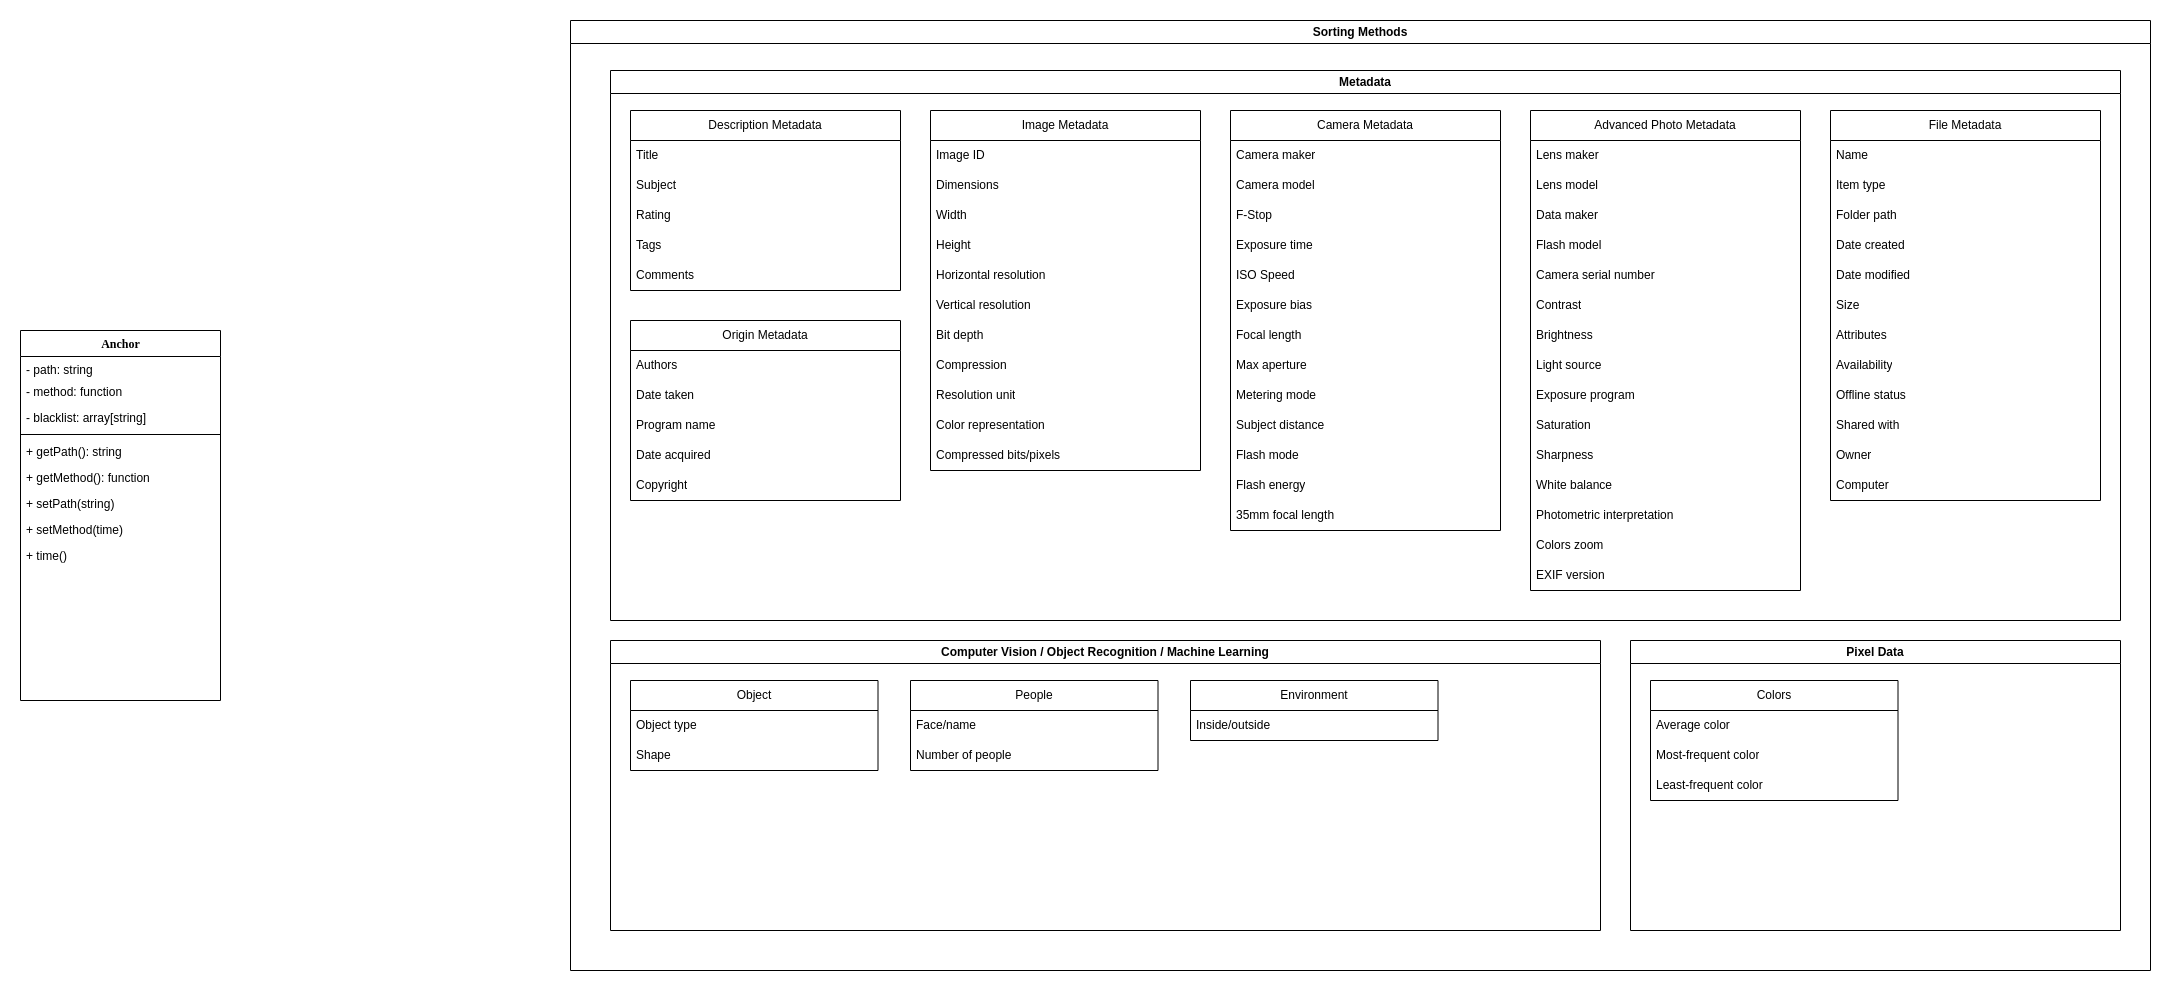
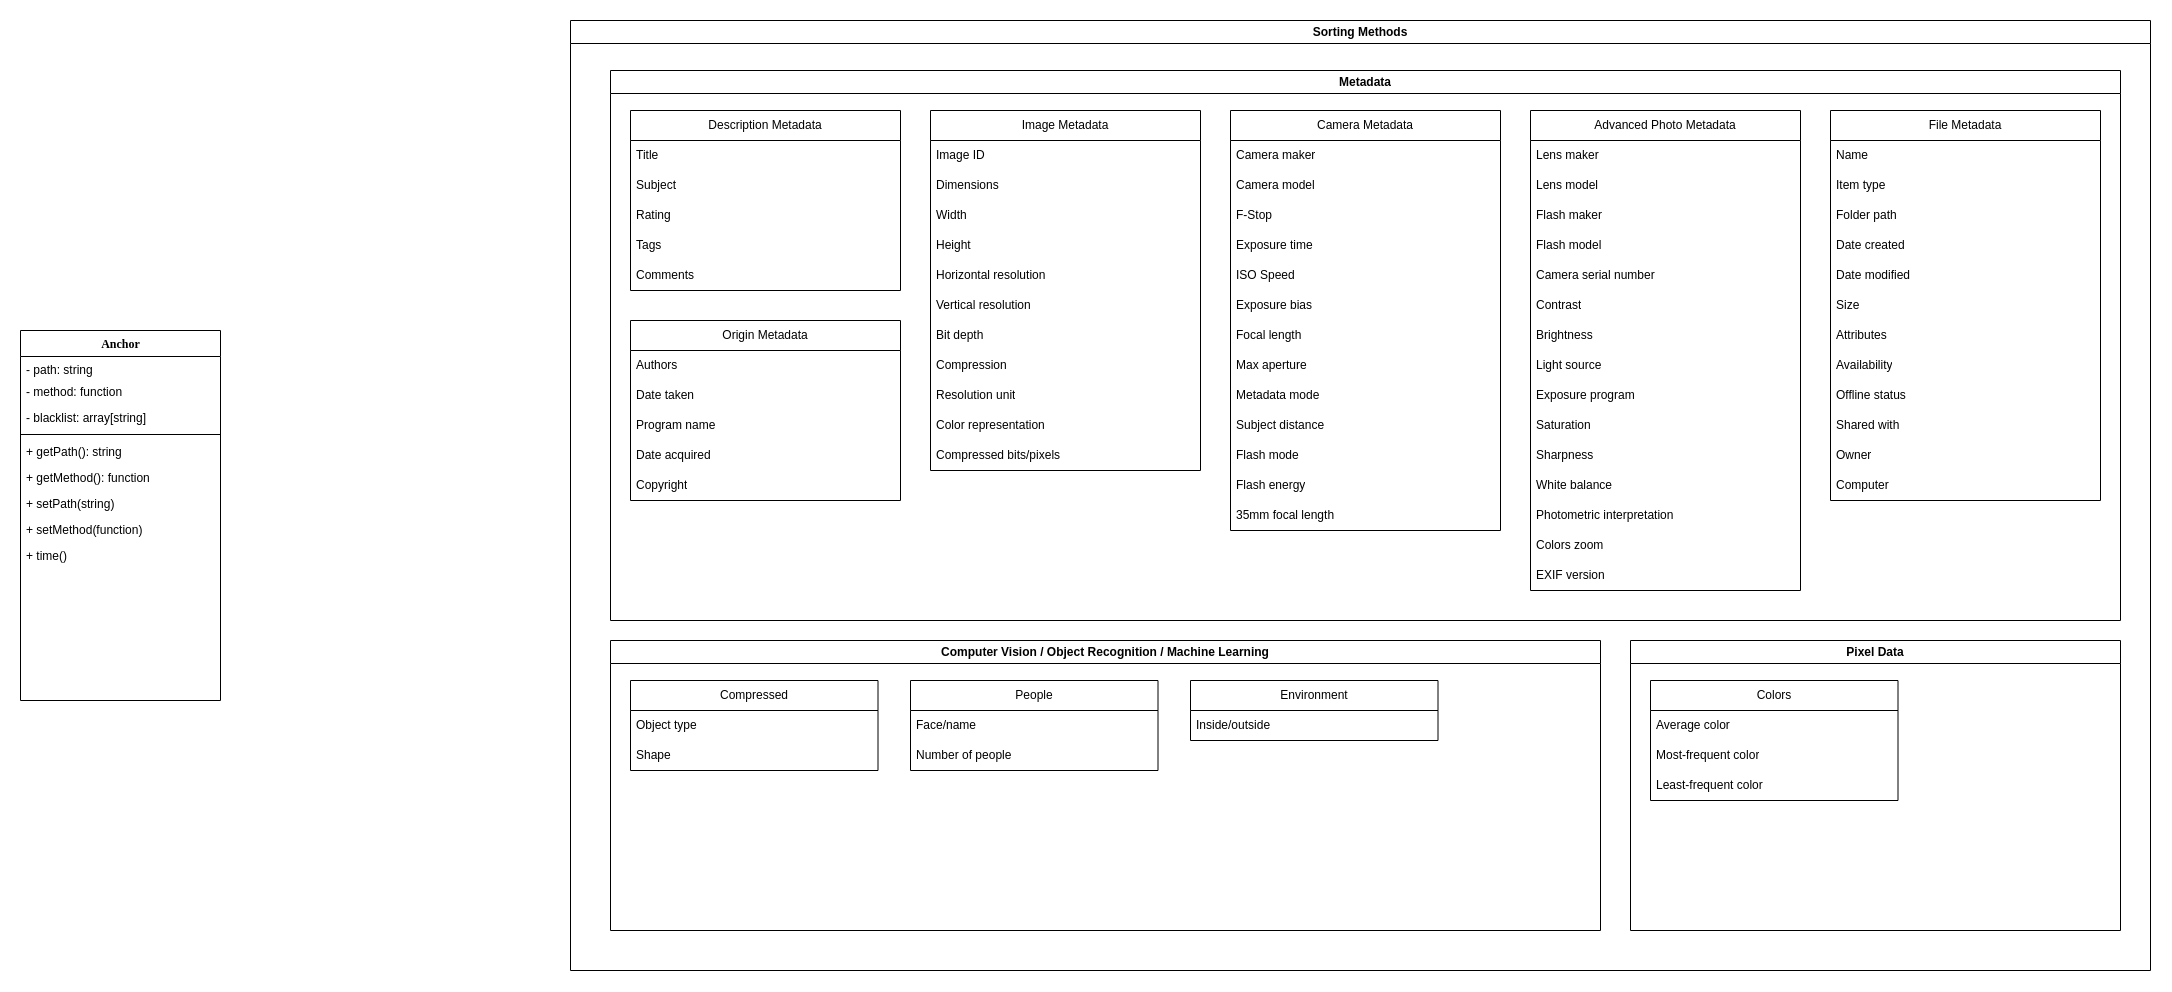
(1569, 216) -> (1570, 216)
(1277, 396) -> (1279, 396)
(81, 531) -> (94, 531)
(755, 696) -> (755, 696)
